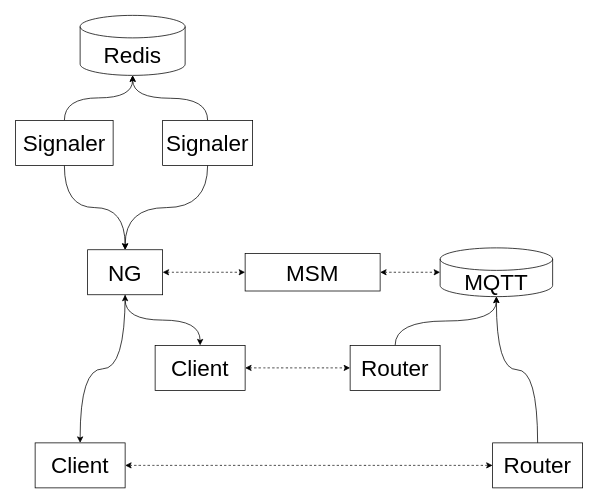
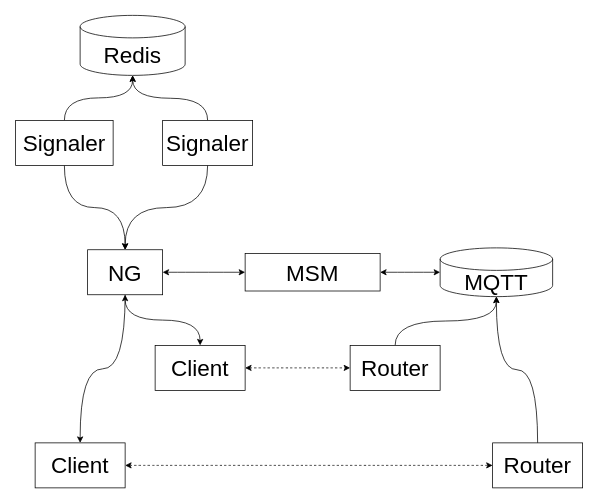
(203, 272) -> (203, 272)
(410, 272) -> (410, 272)
